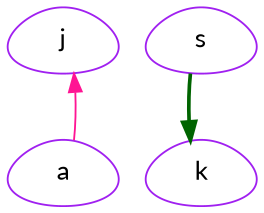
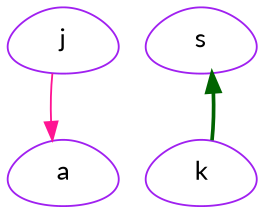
(189, 97) -> (214, 116)
(75, 116) -> (51, 97)
